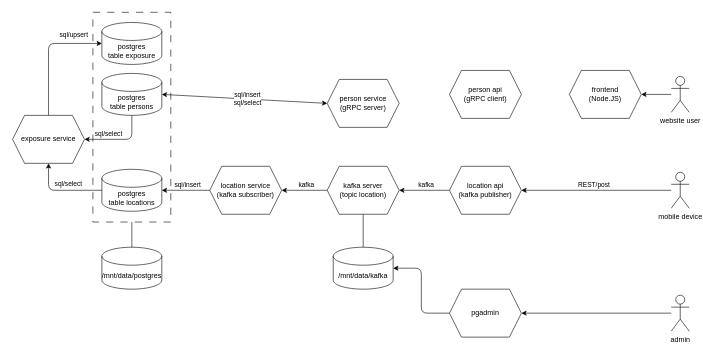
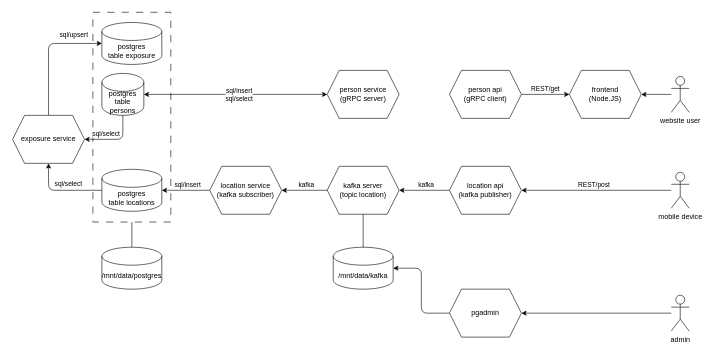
(132, 95) -> (123, 95)
none -> (544, 95)
(363, 104) -> (363, 95)
